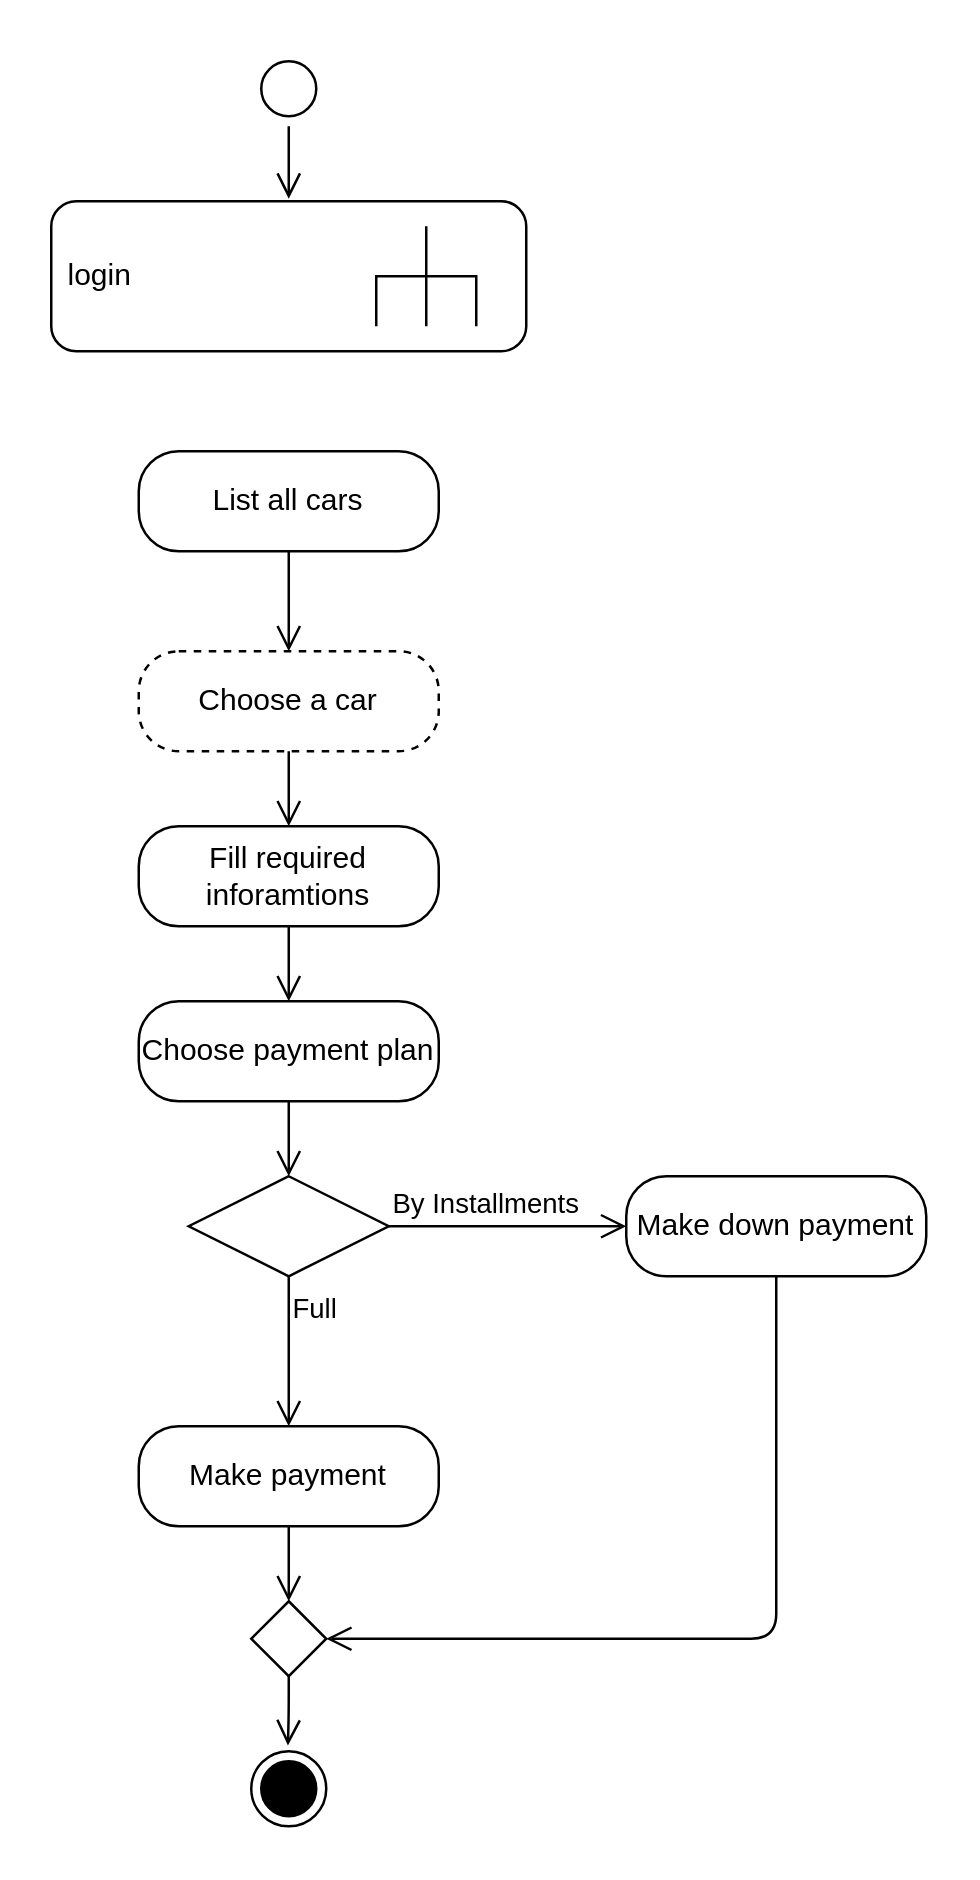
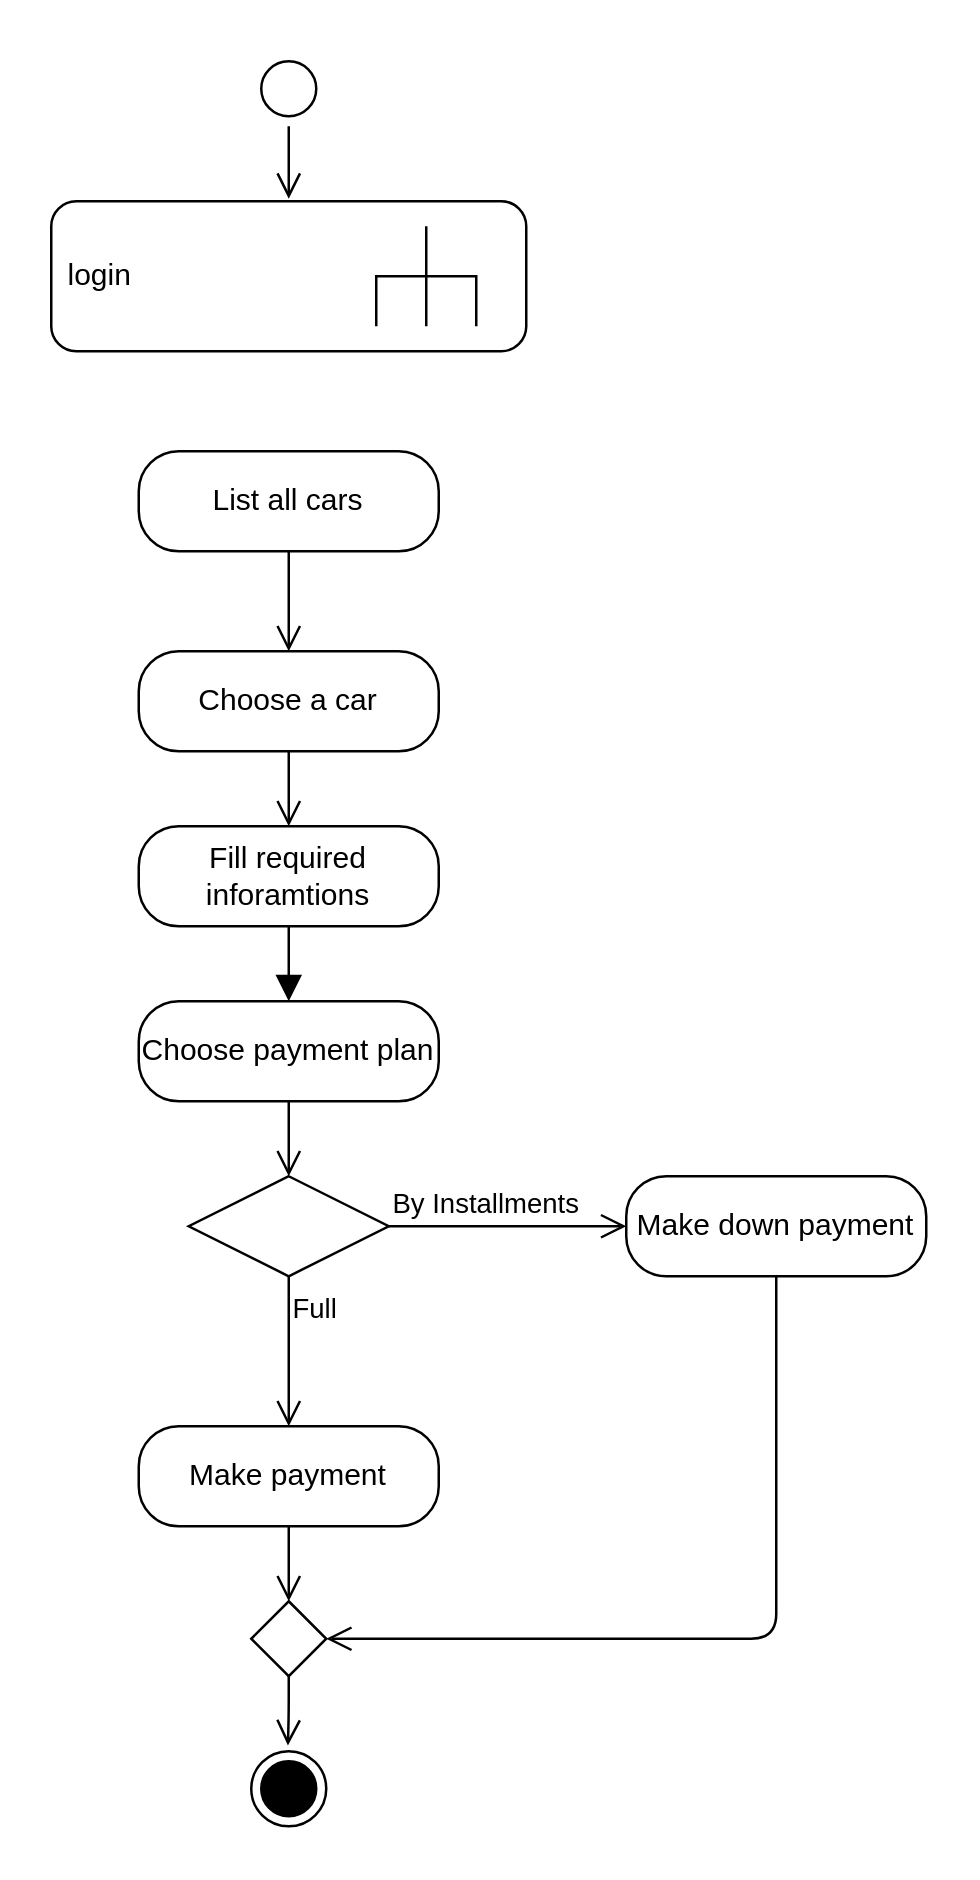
(289, 701) -> (289, 701)
(289, 983) -> (289, 974)
